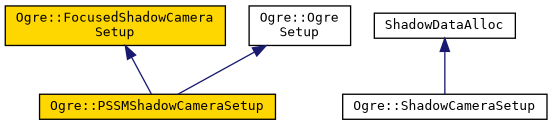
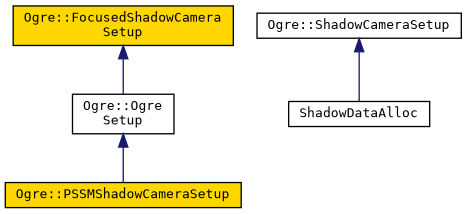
(445, 73) -> (359, 77)
(142, 76) -> (123, 77)
